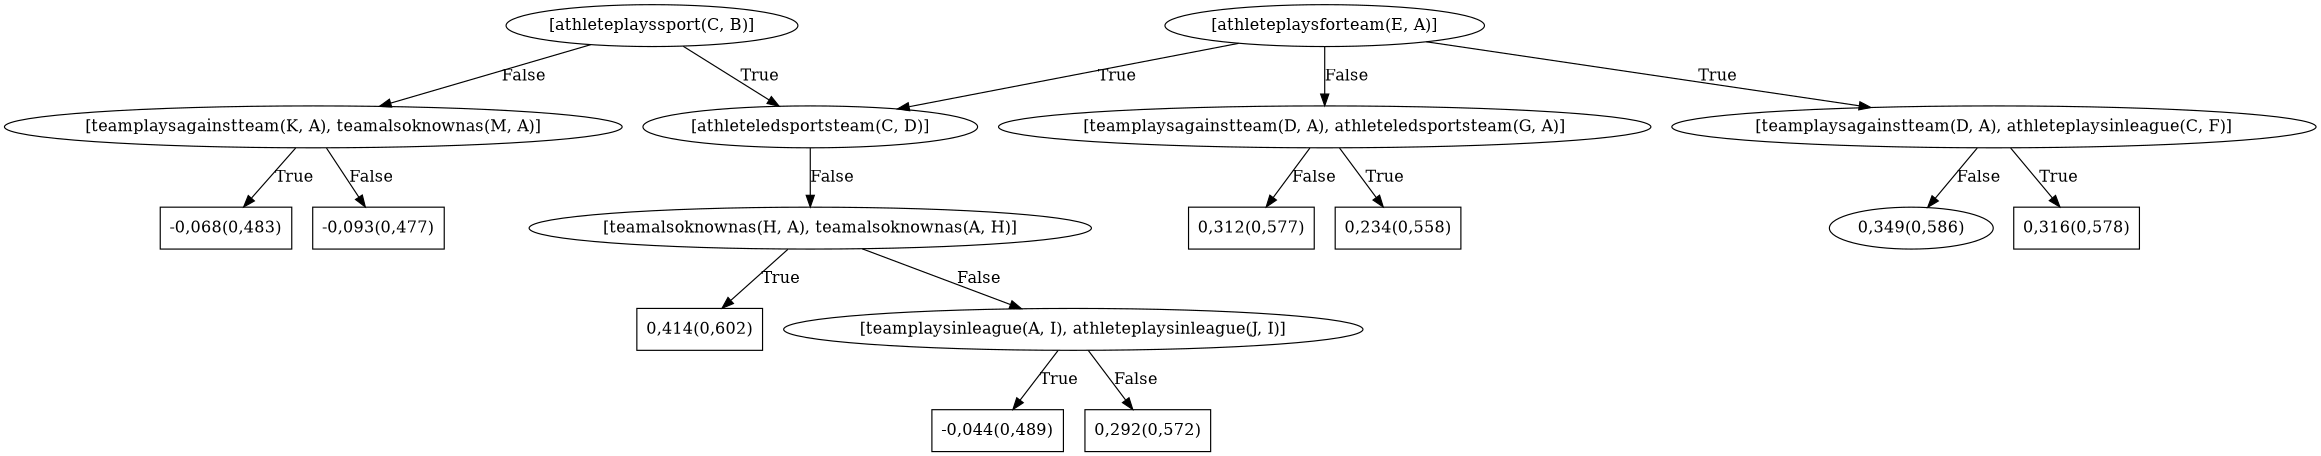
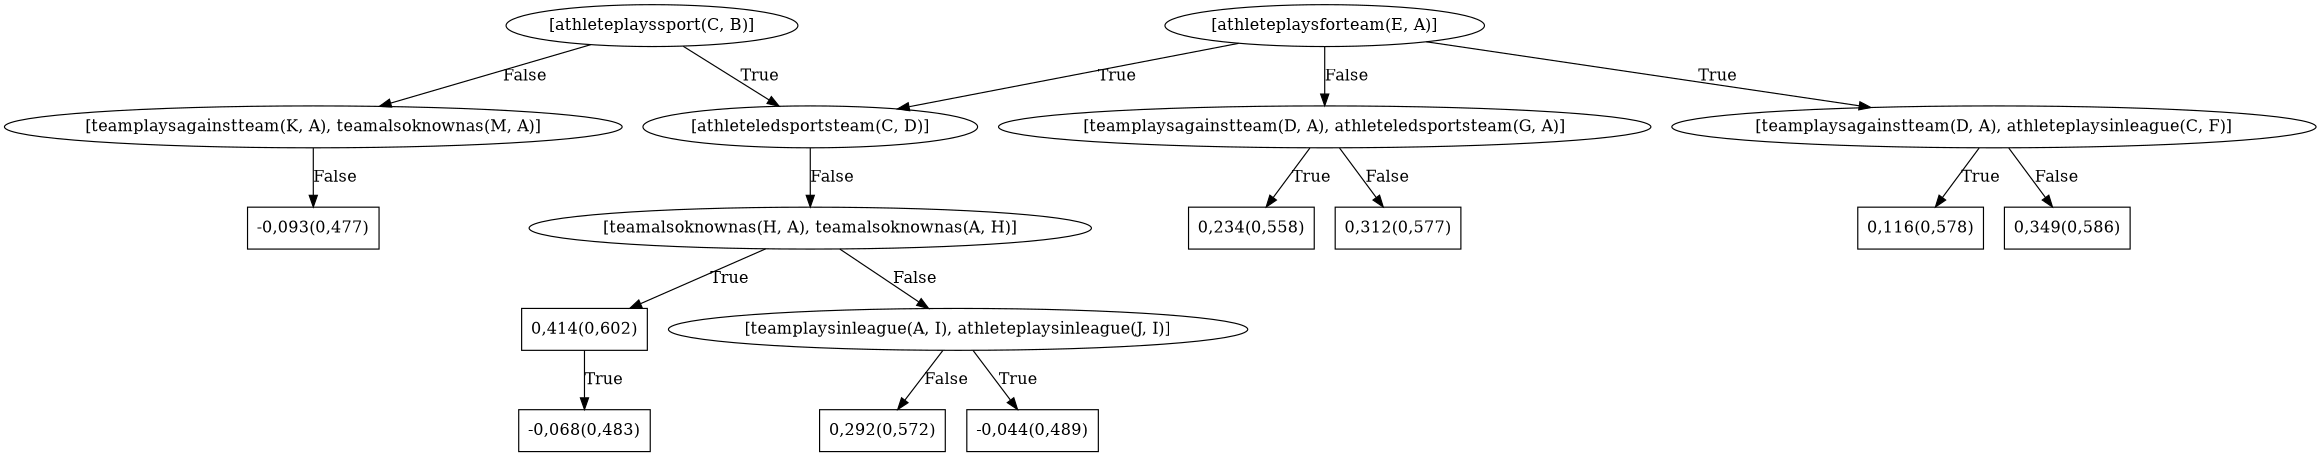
(274, 173) -> (584, 374)
(1911, 228) -> (2067, 228)
(2077, 228) -> (1921, 228)
